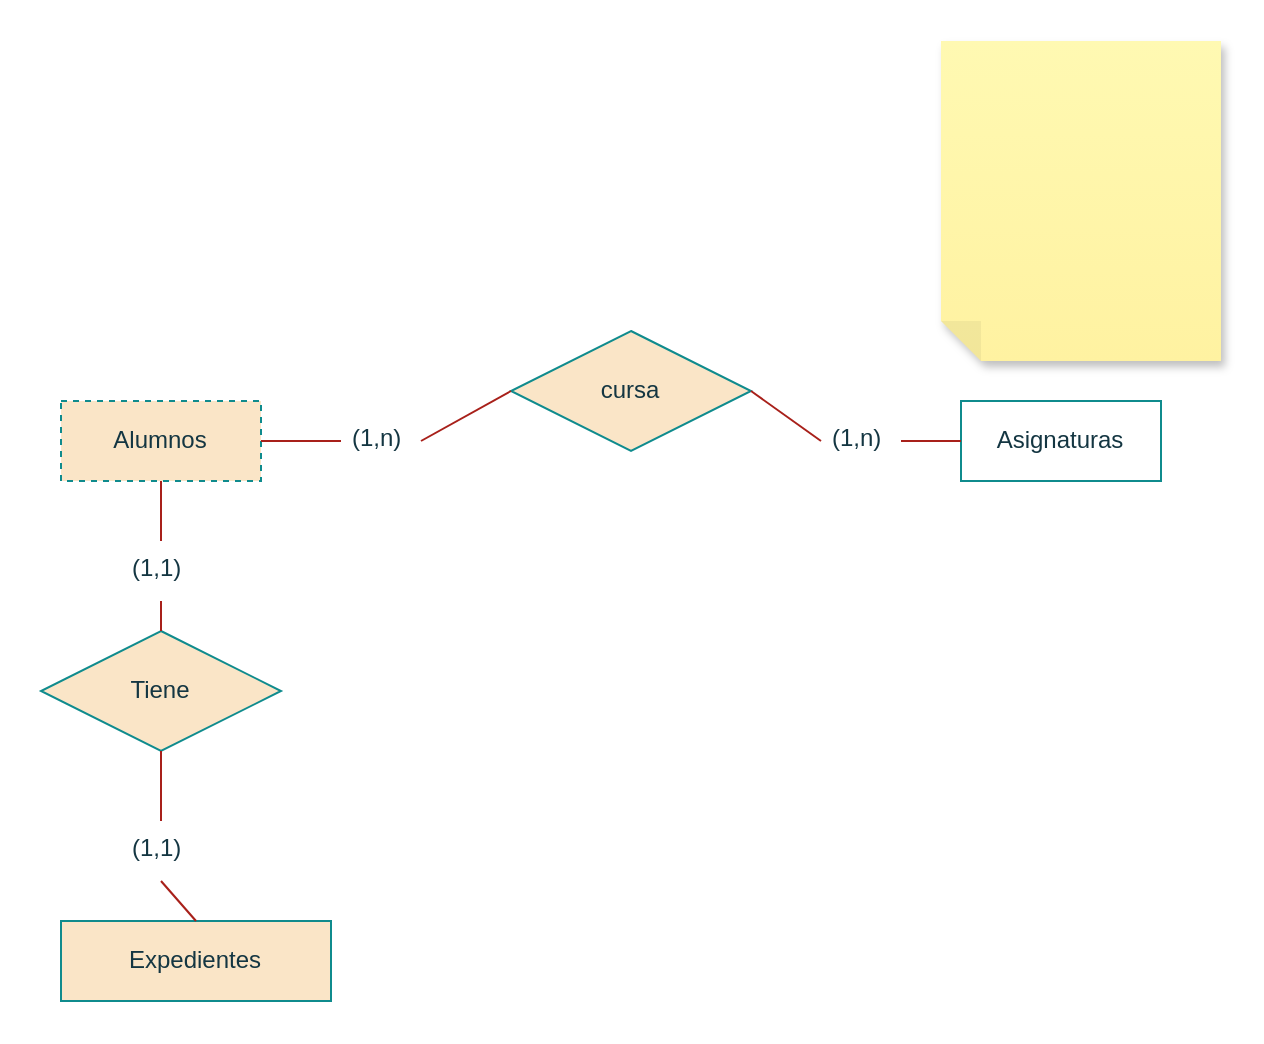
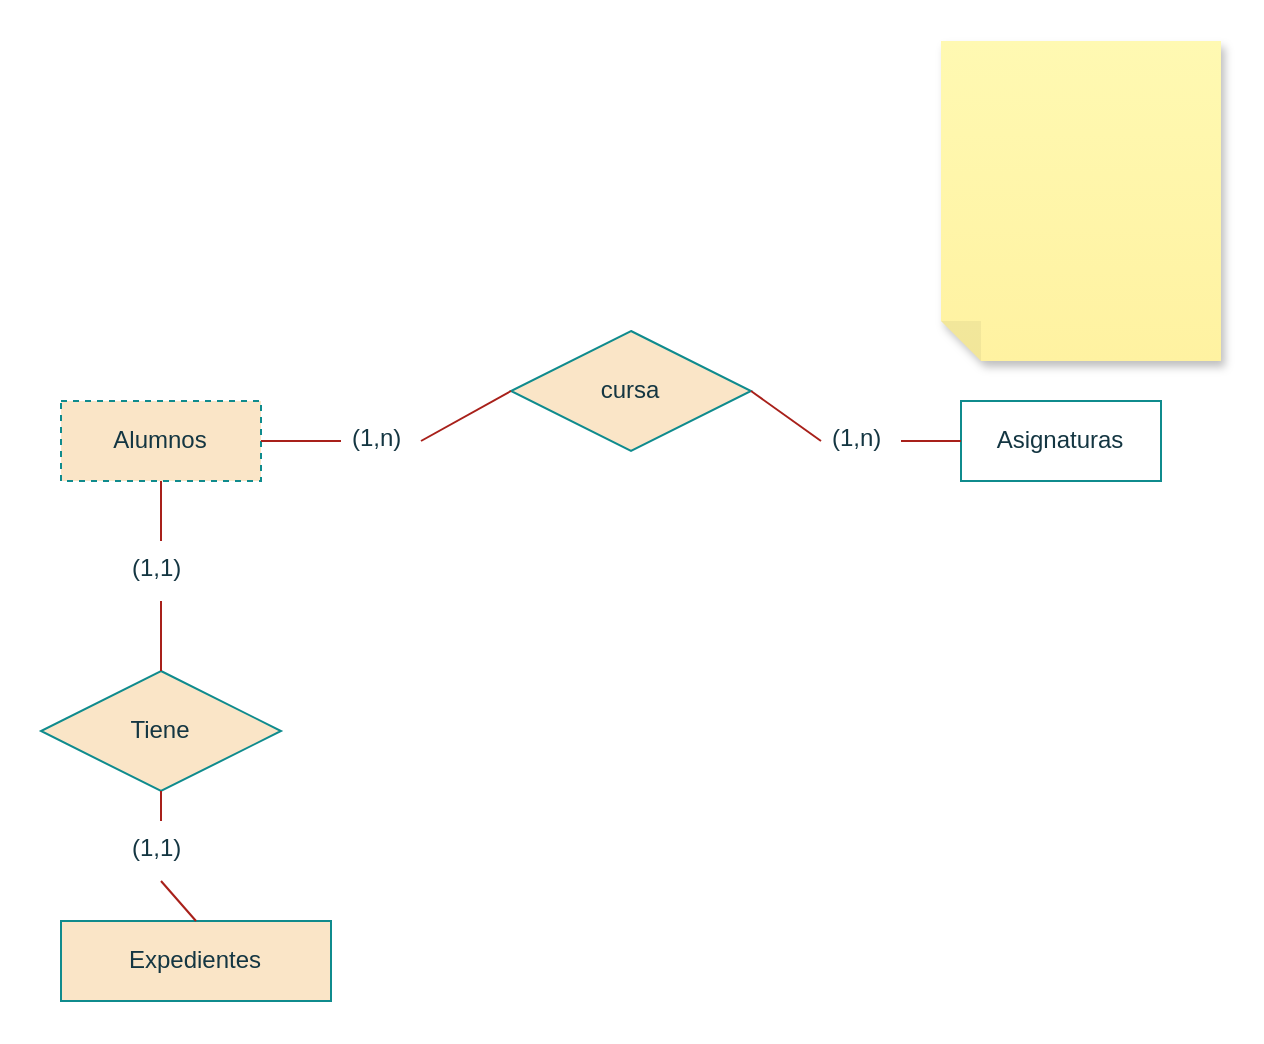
(161, 691) -> (161, 731)
